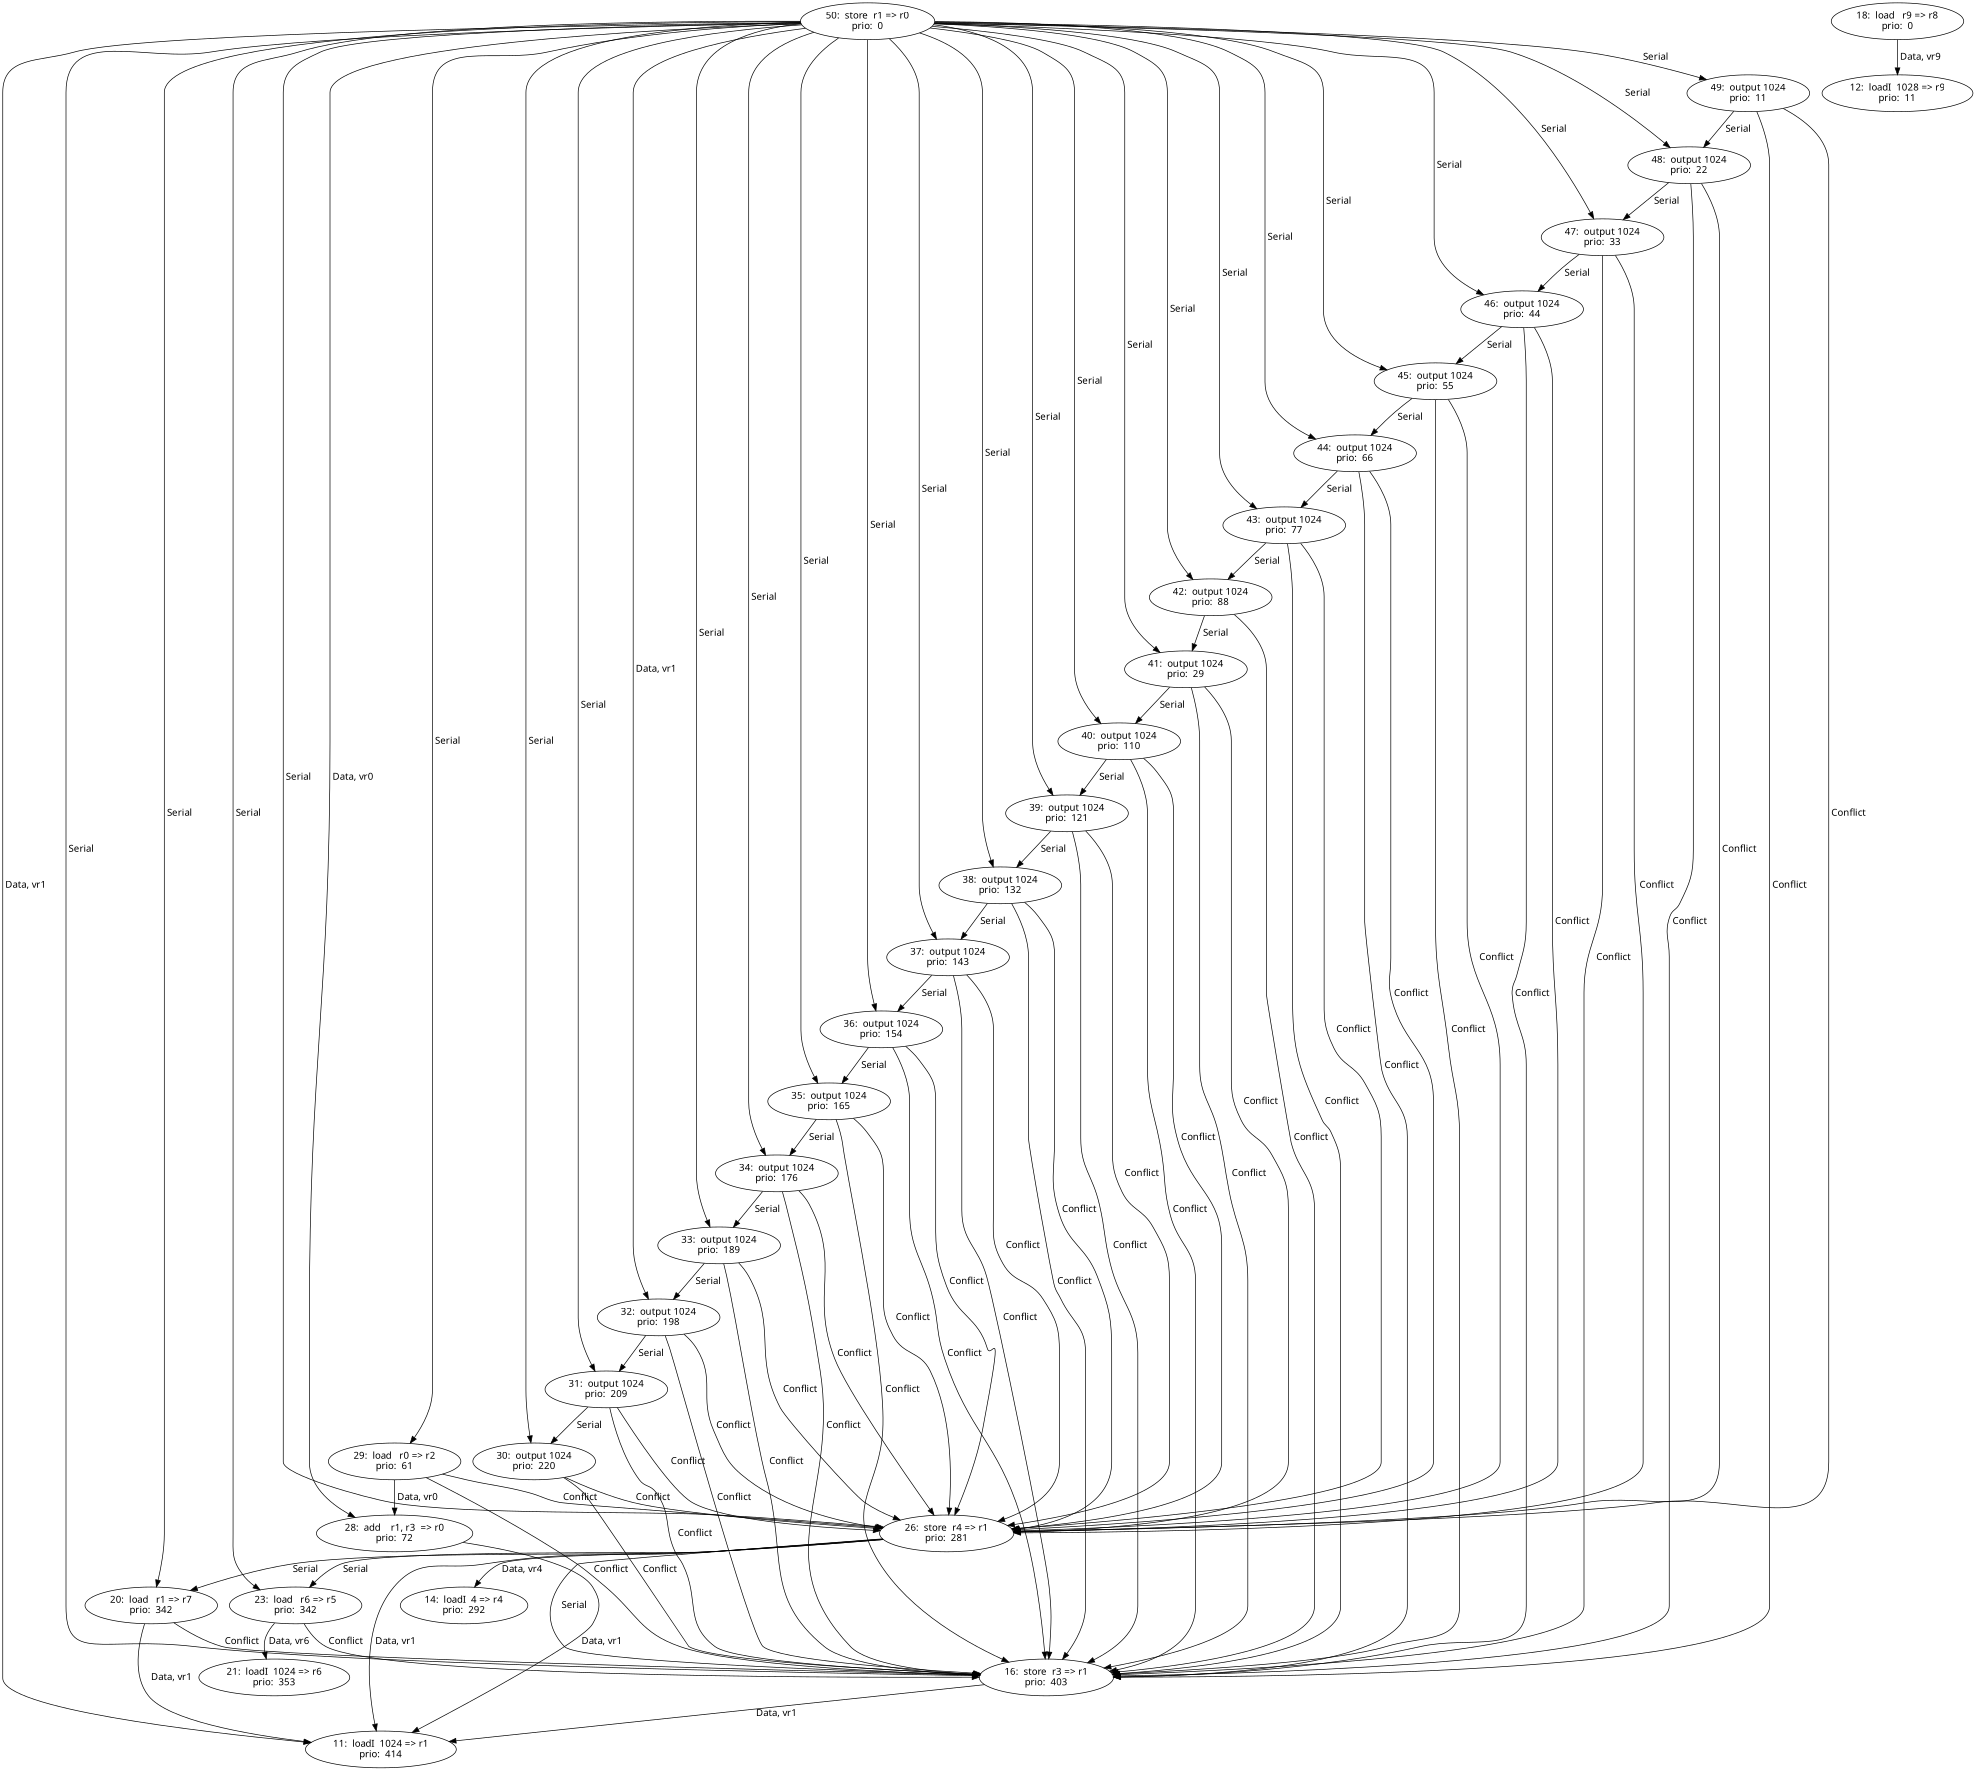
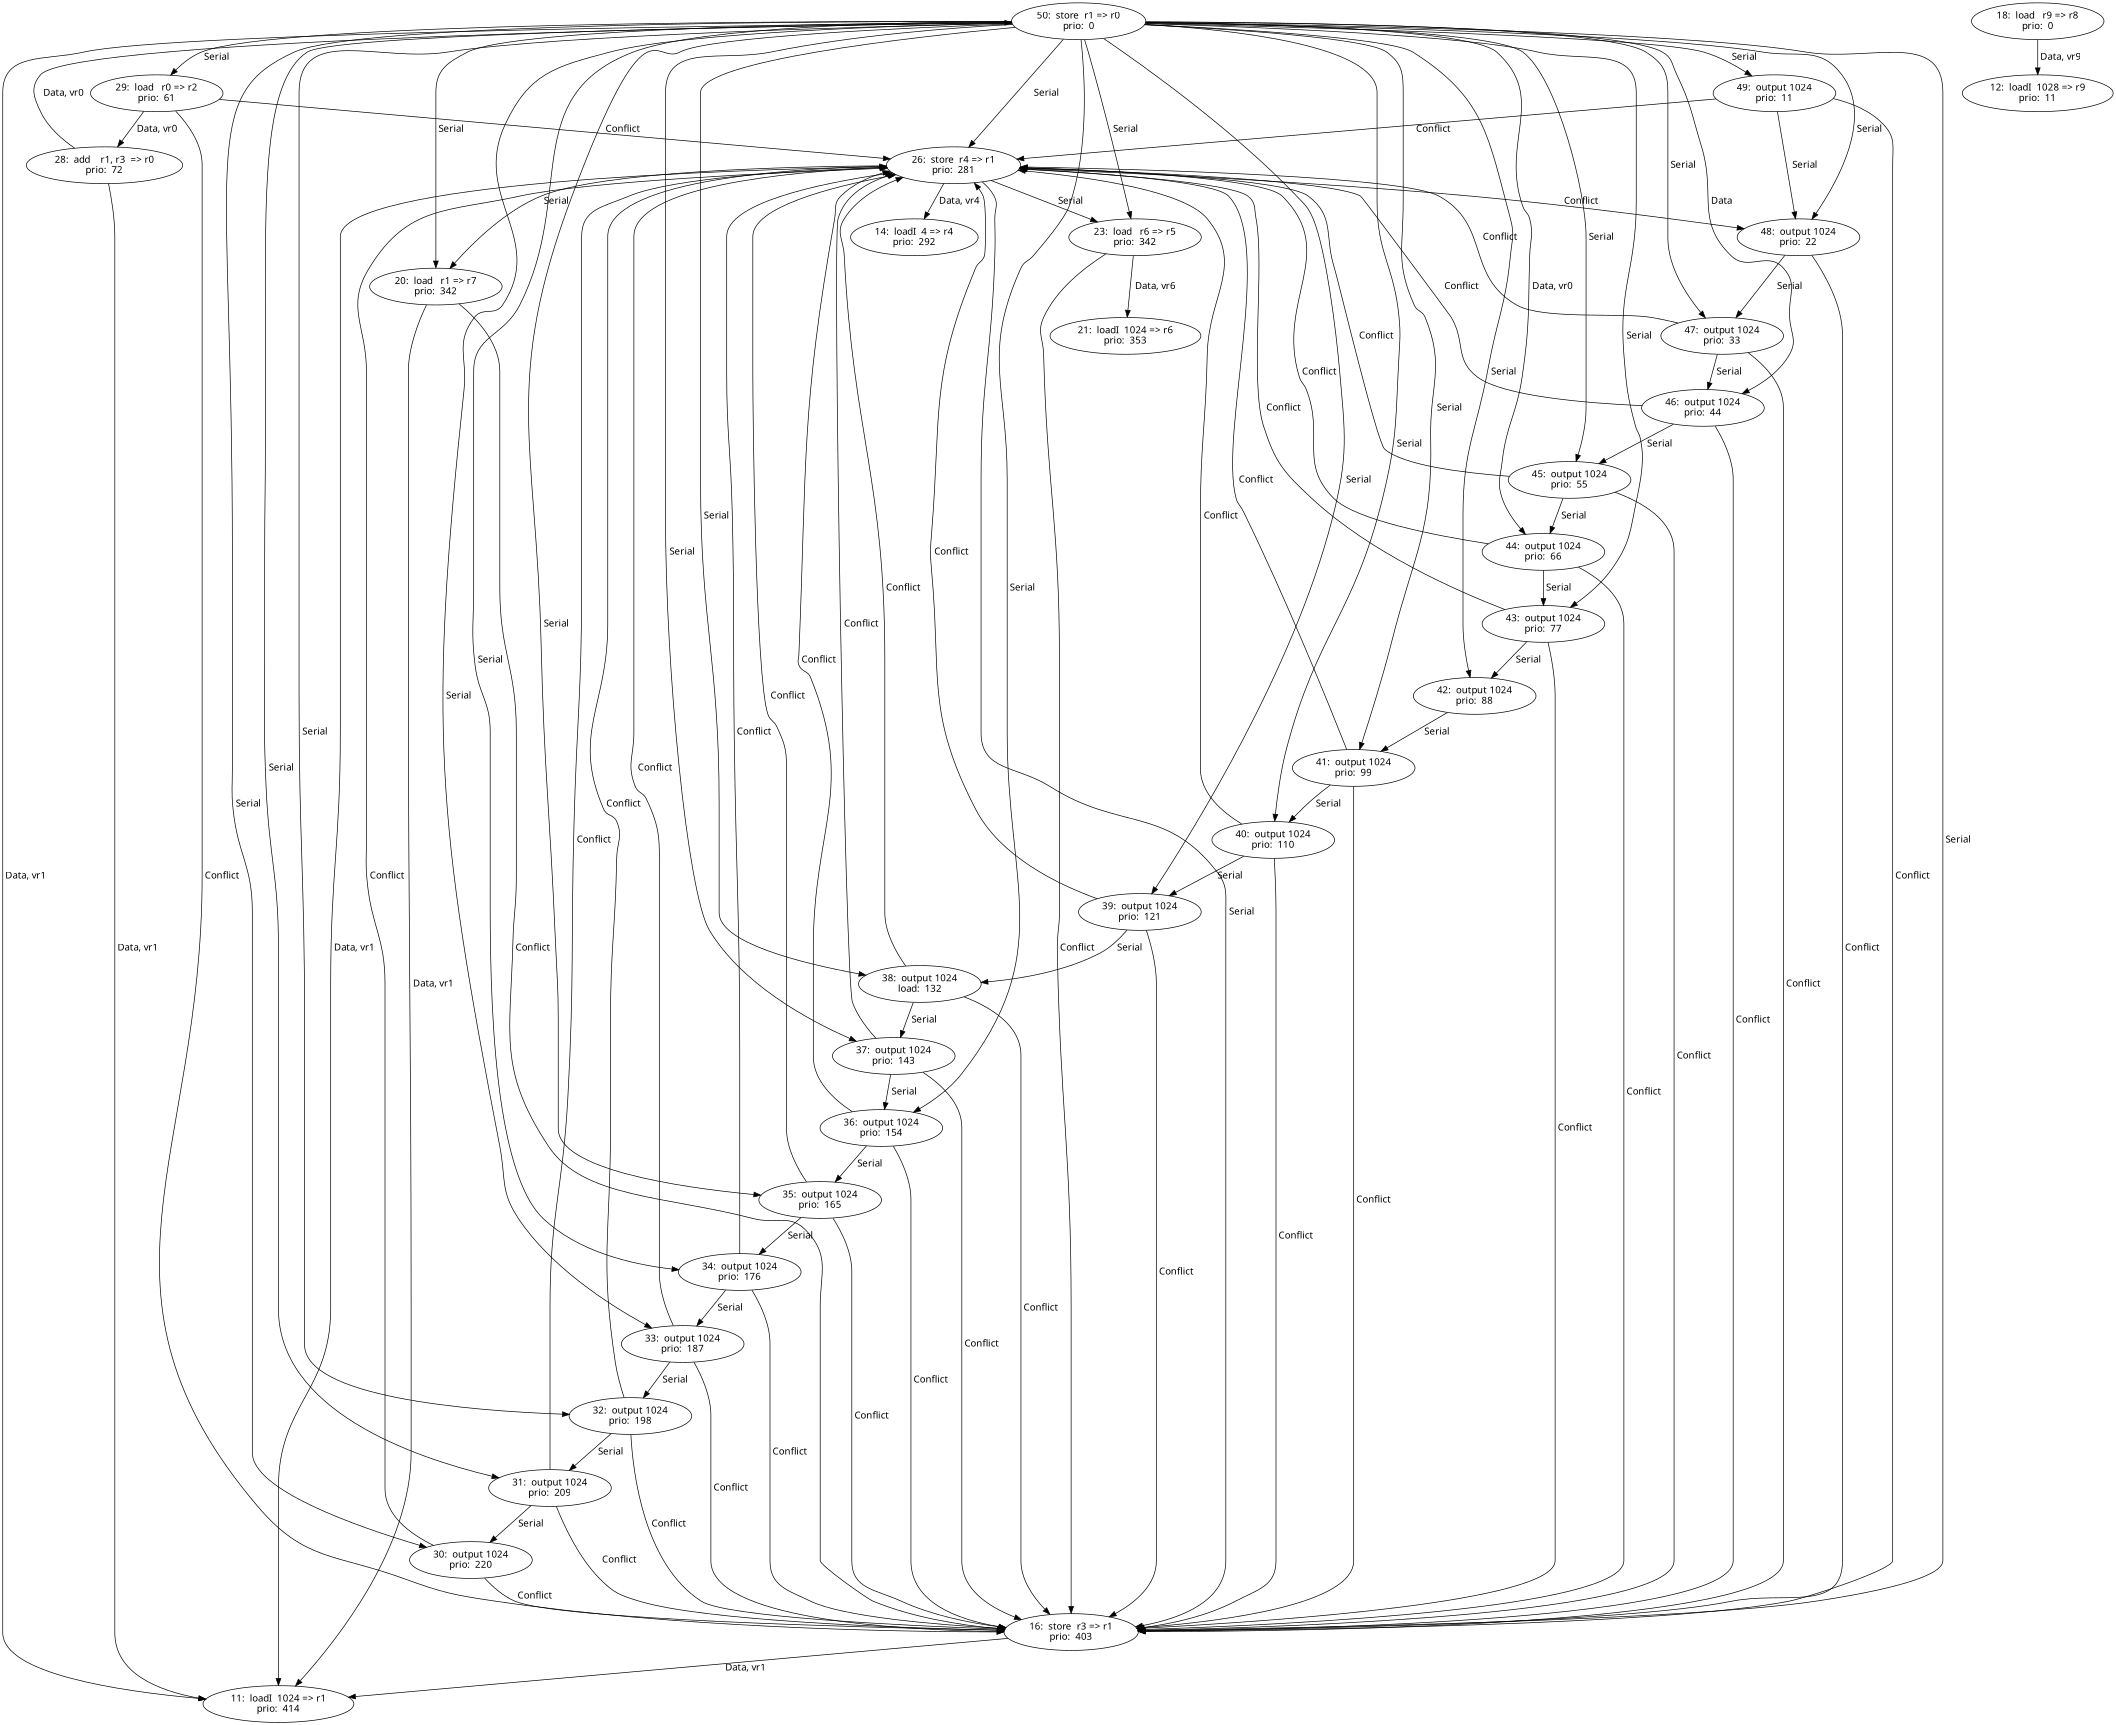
(1450, 165) -> (1722, 201)
(1280, 237) -> (1552, 287)
(330, 570) -> (318, 42)
(655, 669) -> (315, 732)
(1186, 669) -> (1354, 768)
(1000, 885) -> (920, 984)
(1719, 1183) -> (1361, 187)
(1314, 1210) -> none
(719, 1245) -> (683, 1344)
